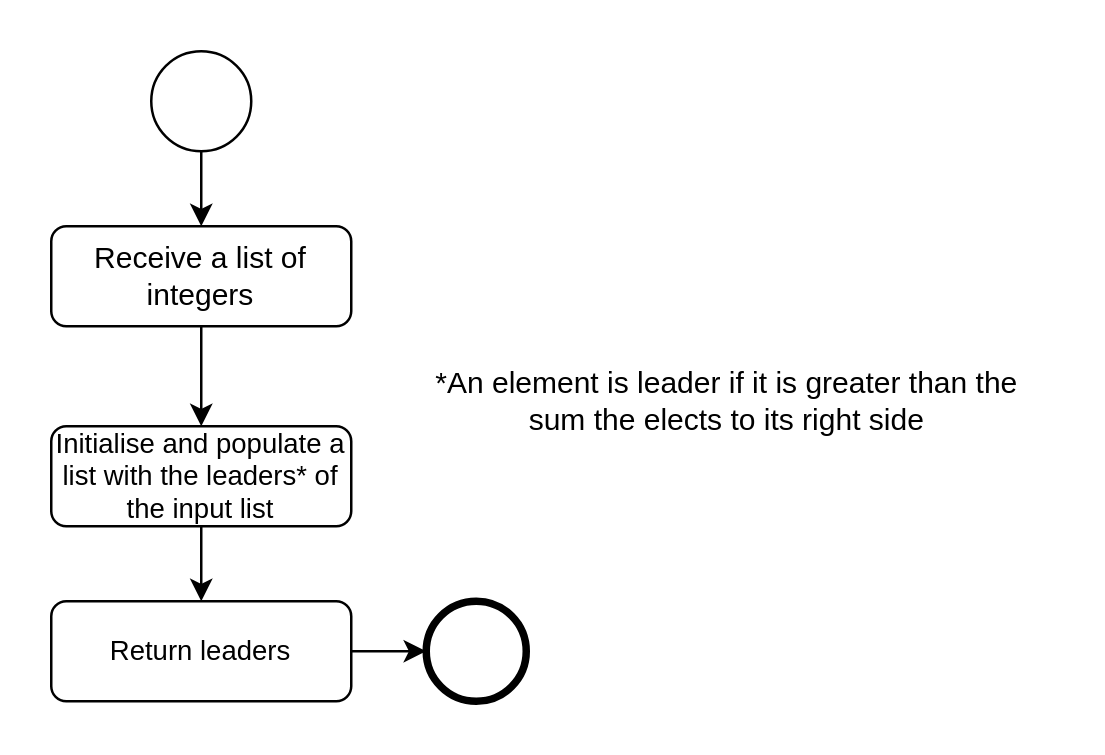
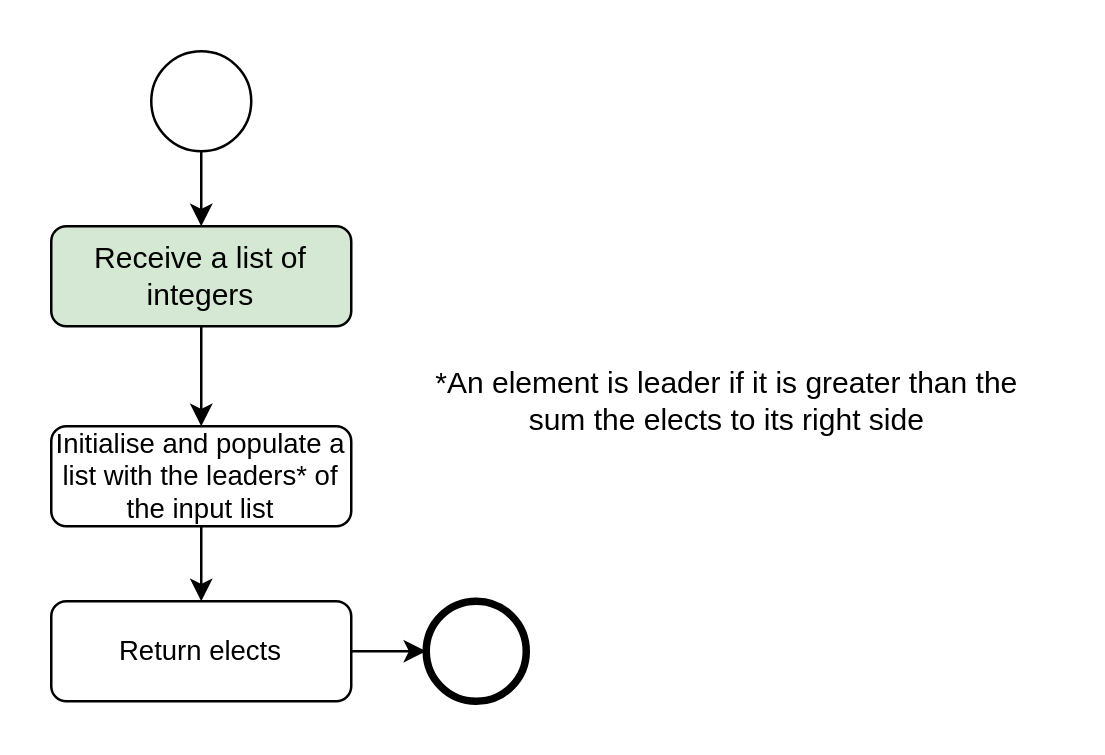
(201, 276) -> (201, 276)
(201, 651) -> (201, 651)
